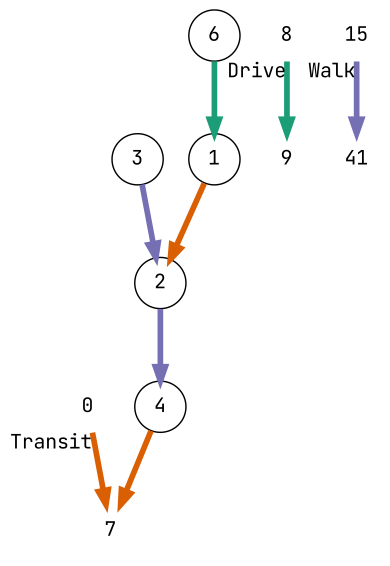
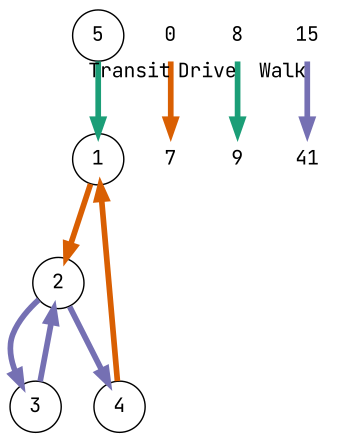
(214, 36) -> (98, 36)
none -> (14, 332)
(139, 461) -> (110, 290)
